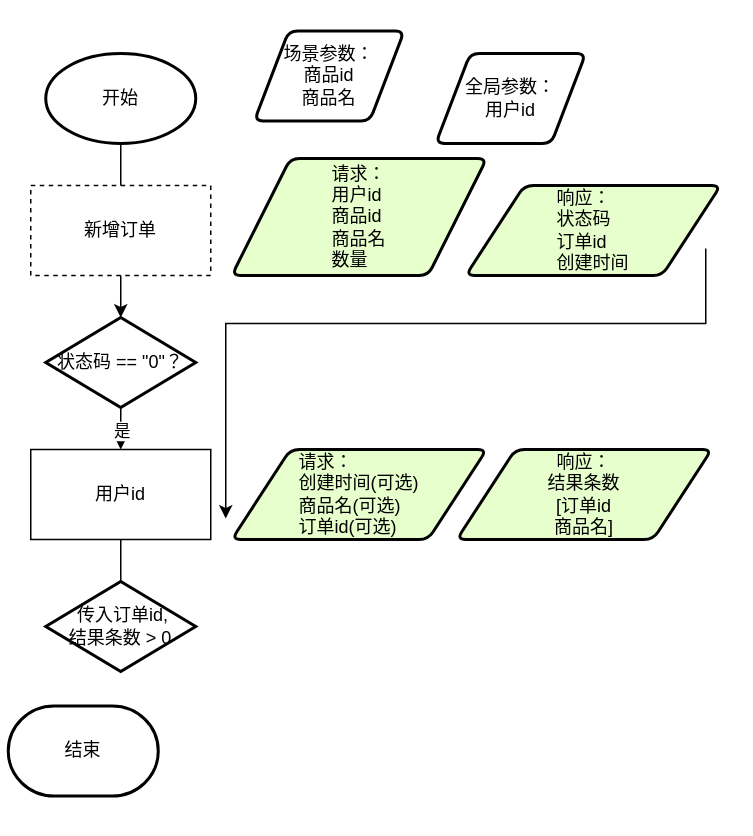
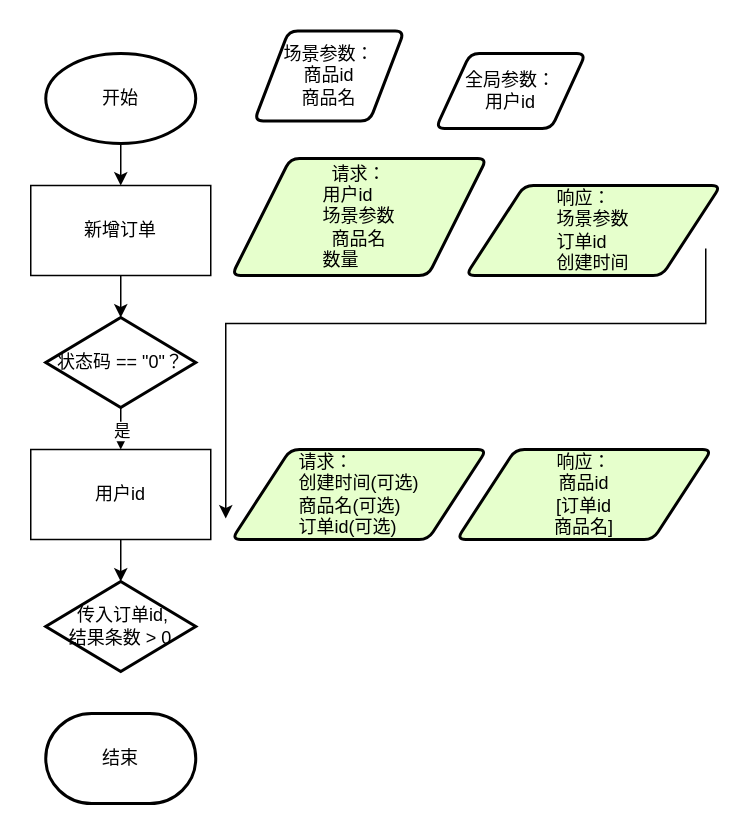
(511, 98) -> (511, 91)
(121, 178) -> (121, 174)
(359, 217) -> (359, 217)
(121, 230) -> (121, 230)
(593, 230) -> (593, 230)
(584, 494) -> (584, 494)
(121, 574) -> (121, 570)
(83, 751) -> (121, 758)
